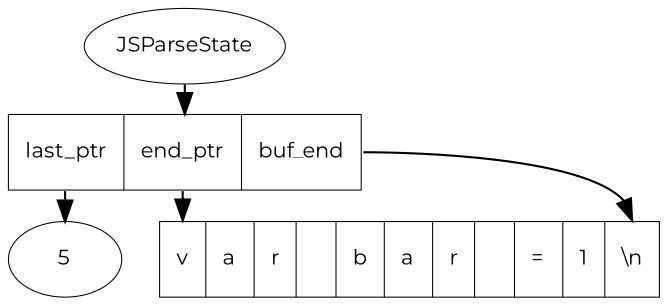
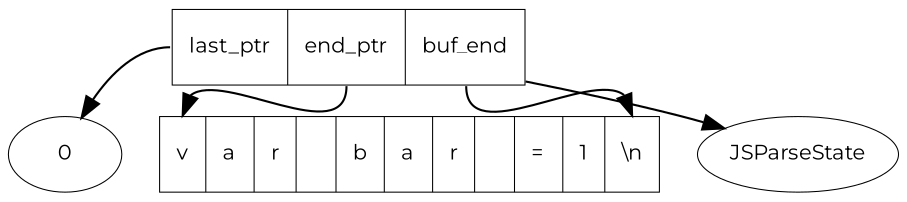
(185, 89) -> (633, 104)
(65, 259) -> (65, 154)
